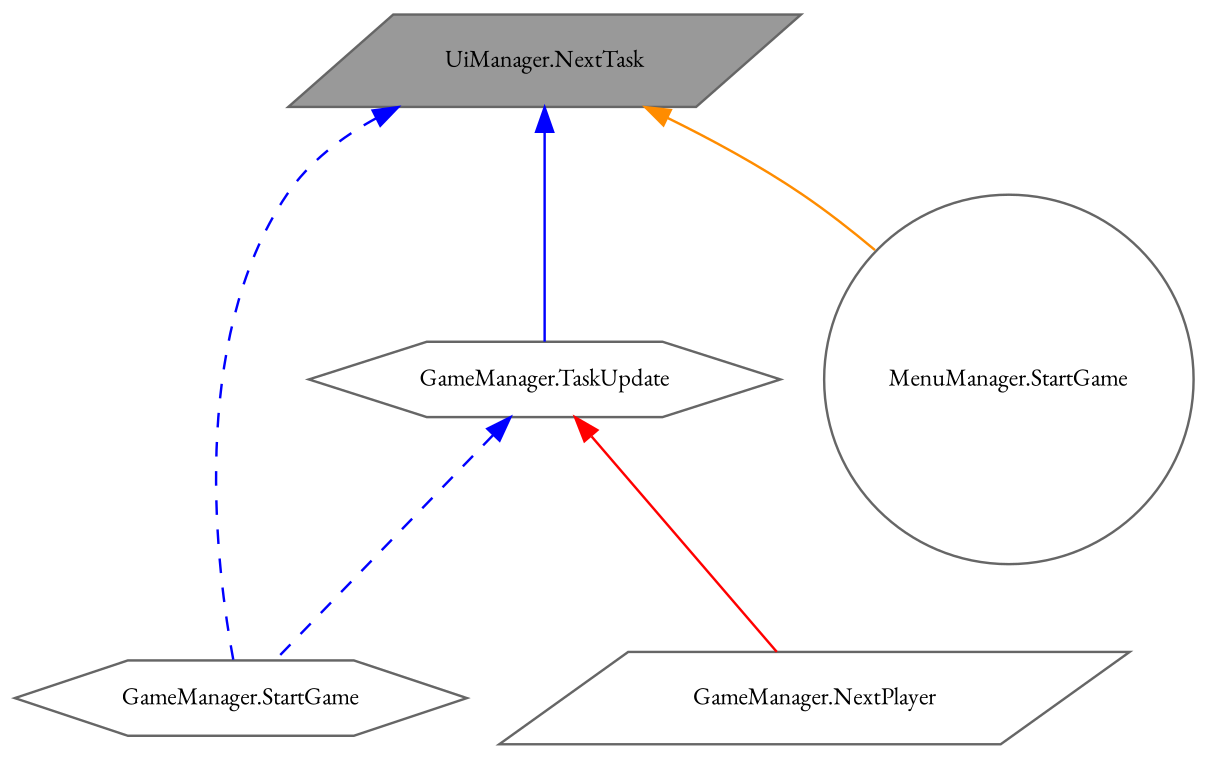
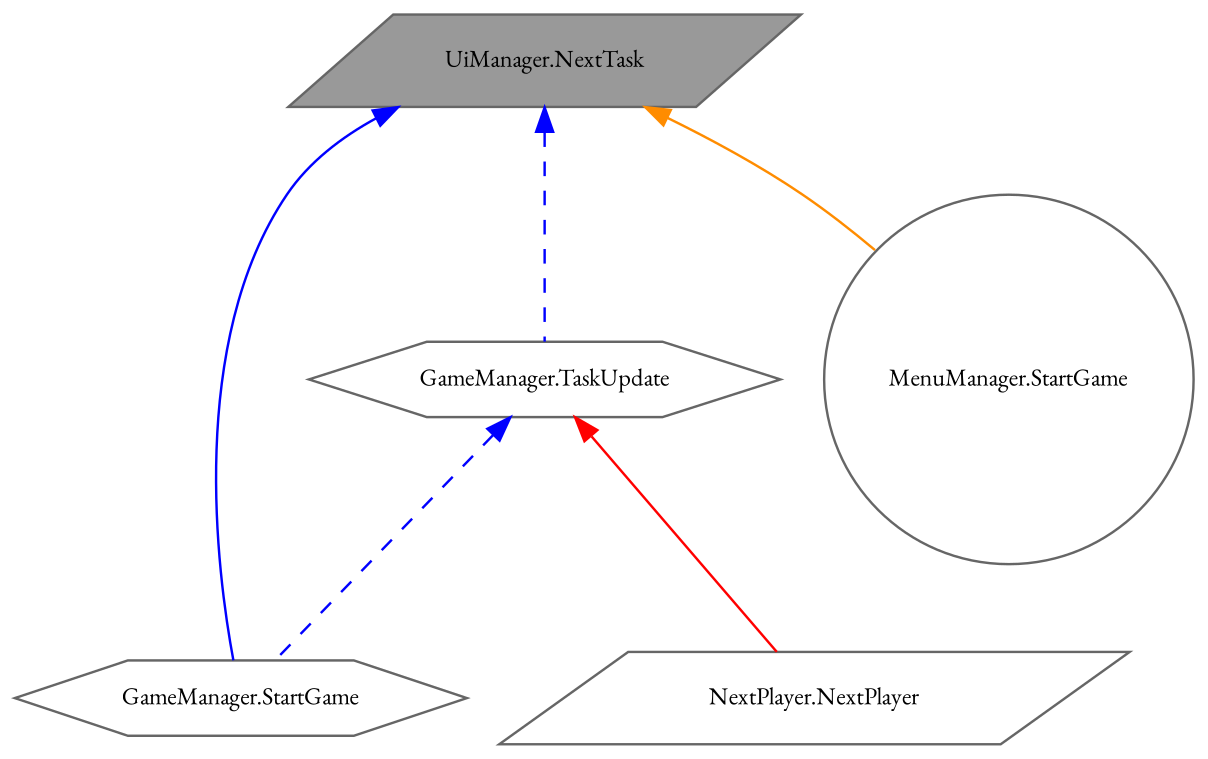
(545, 237) -> (545, 237)
(226, 363) -> (226, 363)
(814, 698) -> (814, 698)
